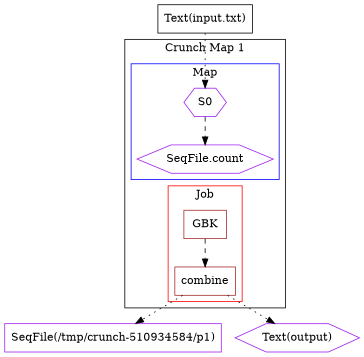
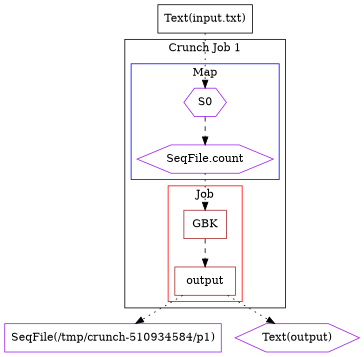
(205, 48) -> (205, 48)
none -> (205, 191)
(205, 281) -> (205, 281)
